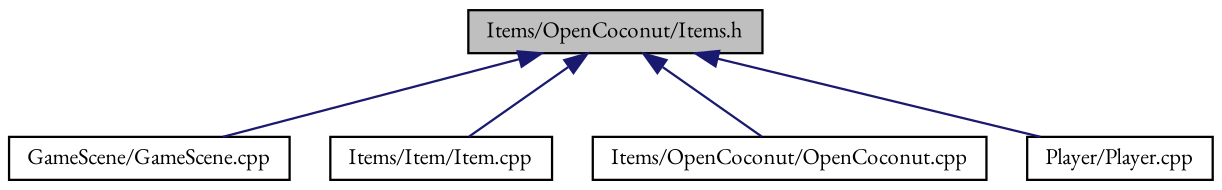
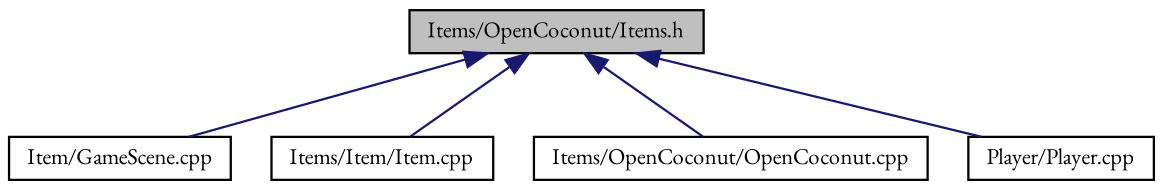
(149, 158) -> (120, 158)
